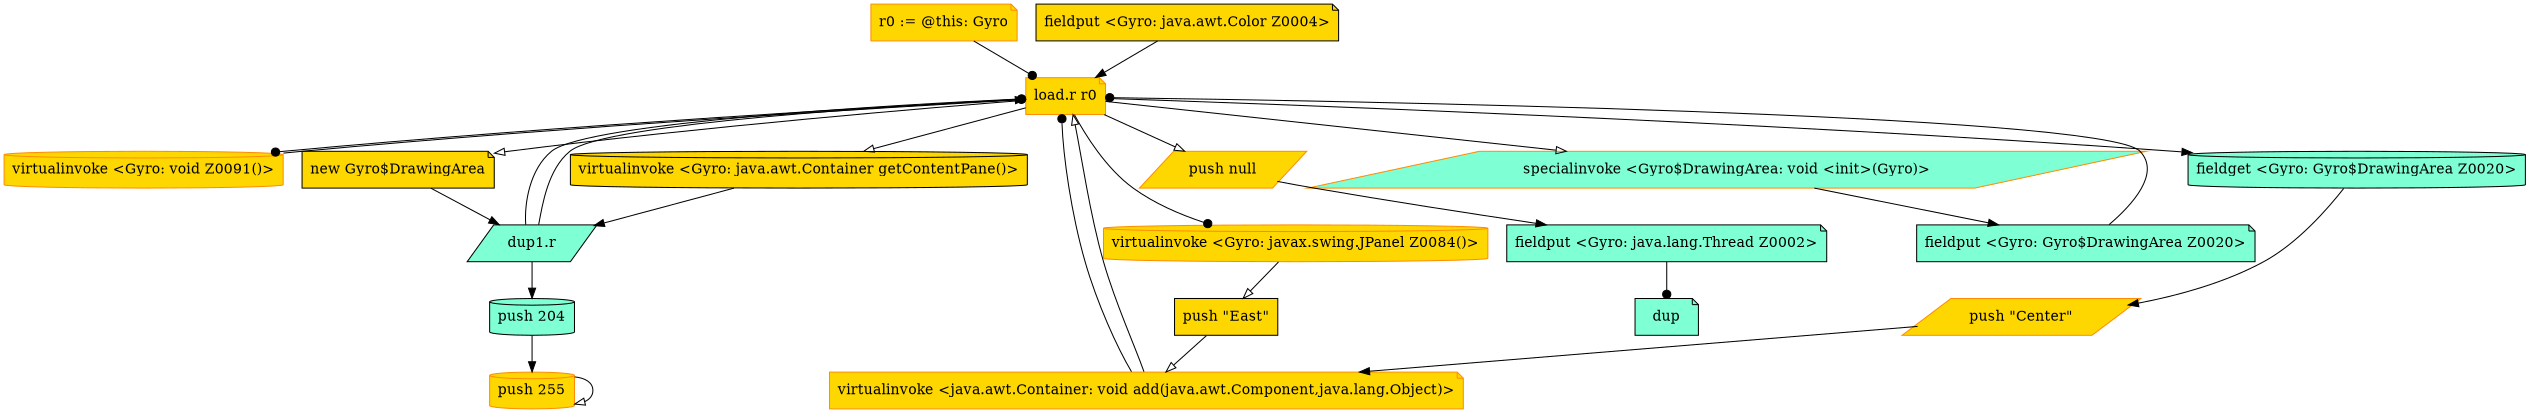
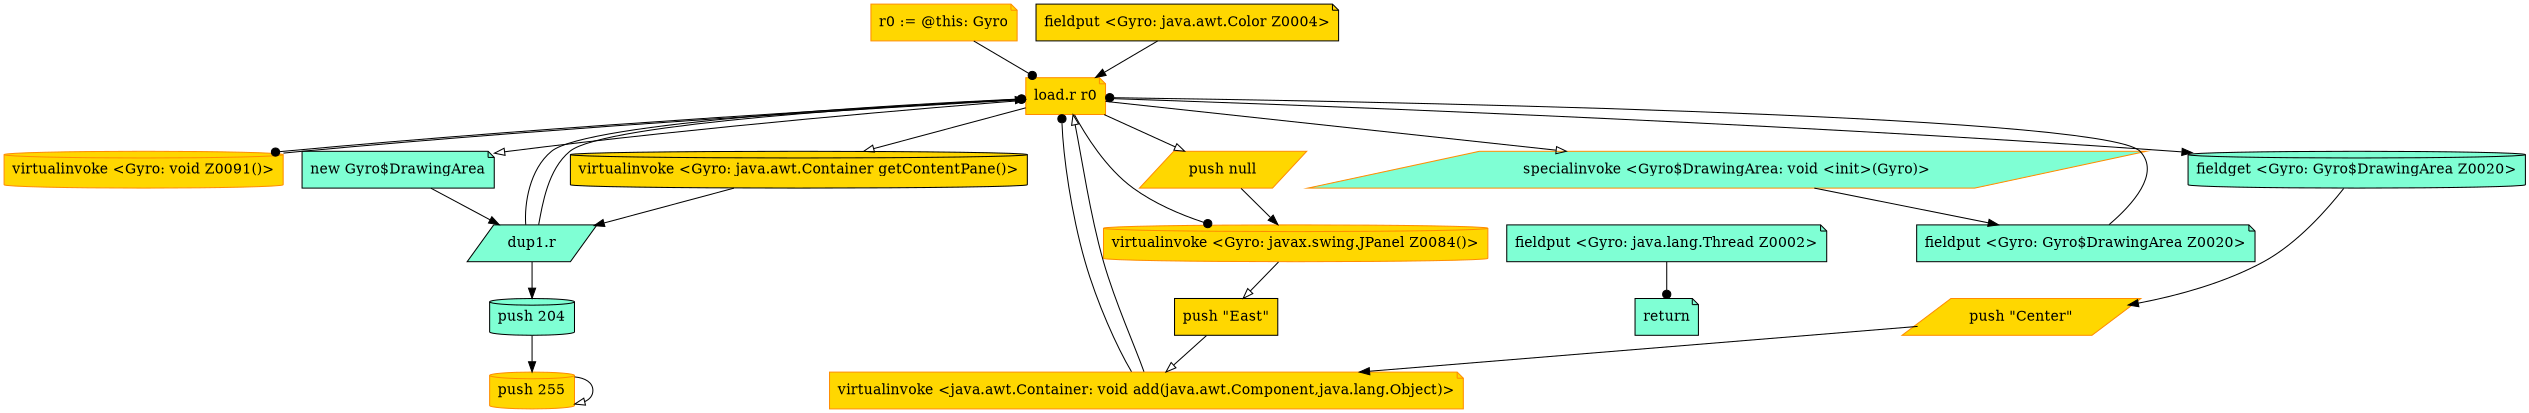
(398, 170) -> (398, 170)
(1407, 203) -> (1256, 203)
(1667, 317) -> (1667, 317)
